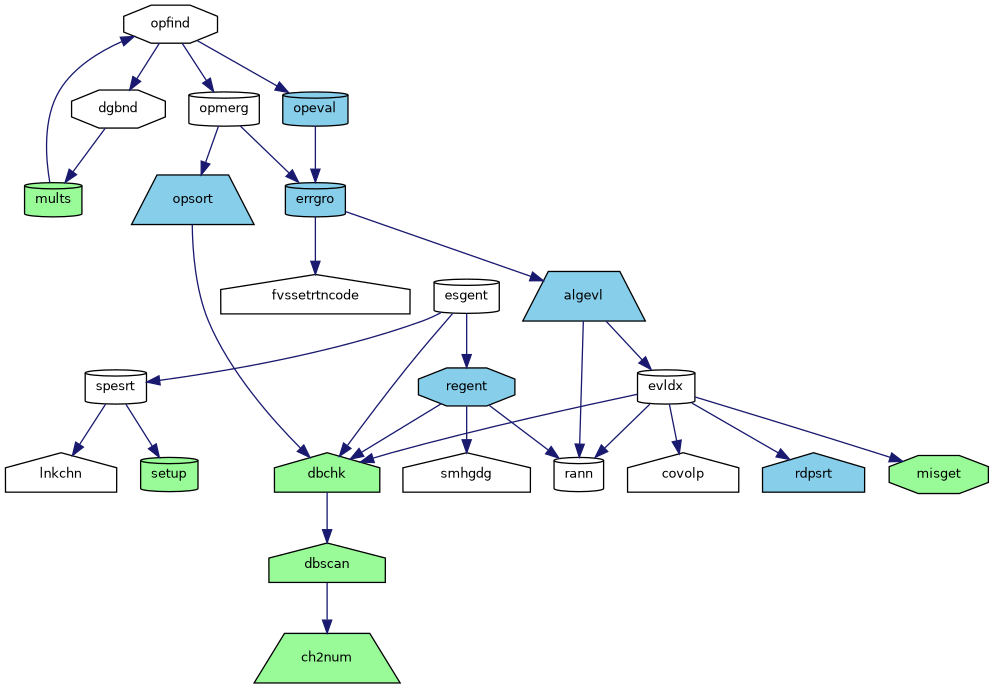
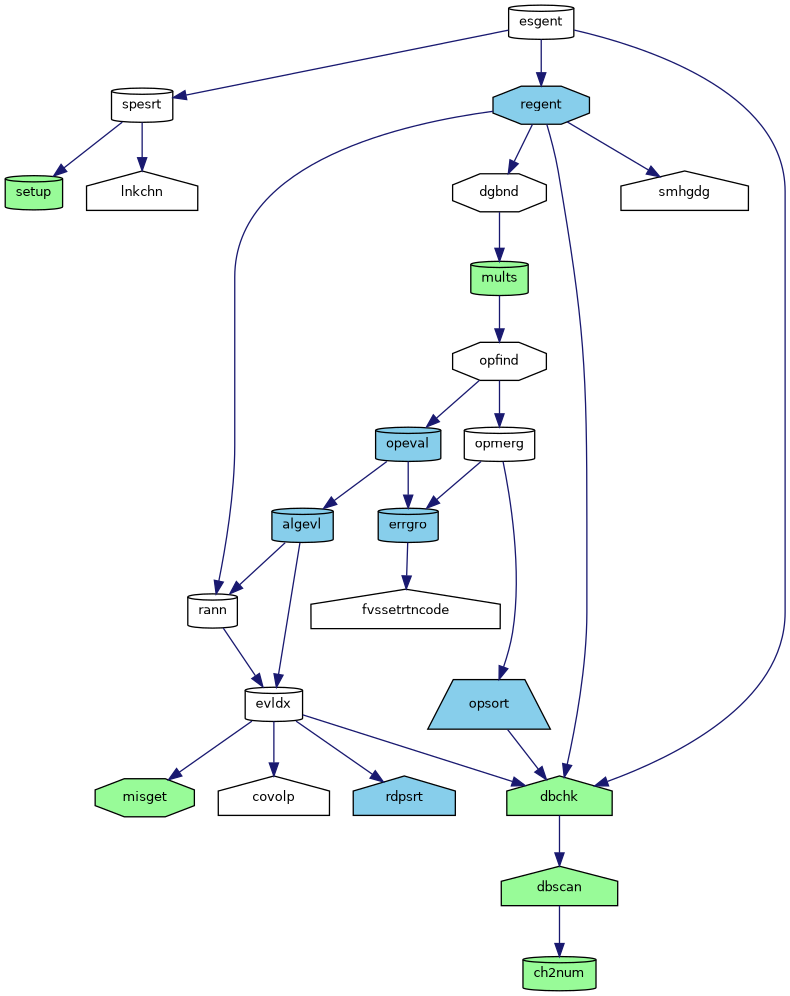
(148, 61) -> (523, 143)
(438, 244) -> (360, 481)
(584, 296) -> (303, 525)
(627, 426) -> (239, 652)
(327, 658) -> (559, 974)
